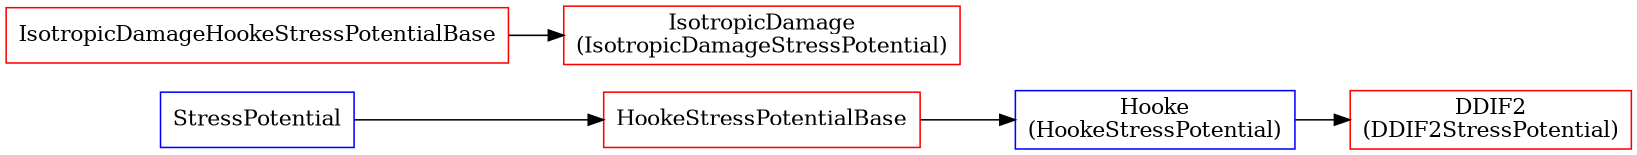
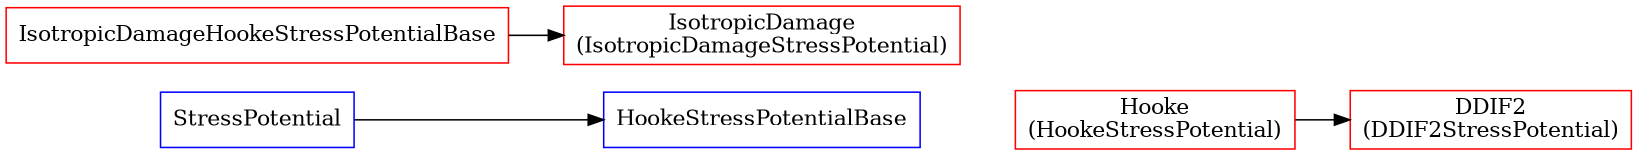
(762, 120) -> (762, 120)
(960, 120) -> none
(1155, 120) -> (1155, 120)
